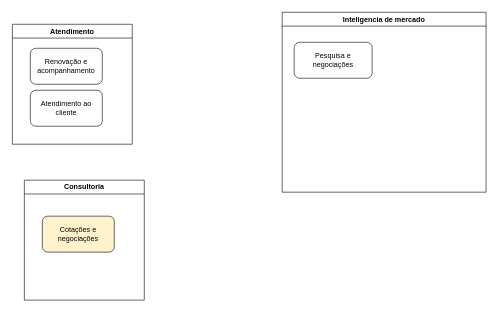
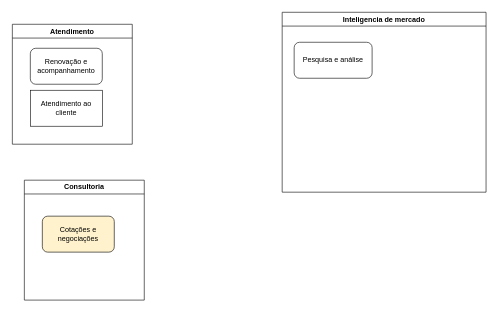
(333, 60) -> (333, 60)
(66, 108) -> (66, 108)
